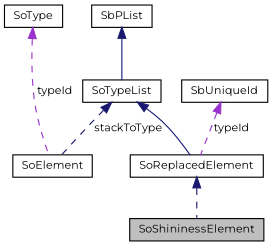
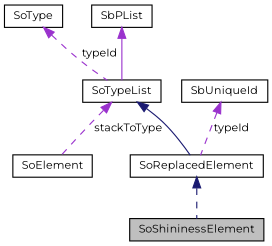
(122, 59) -> (122, 59)
(34, 98) -> (78, 59)
(82, 133) -> (82, 133)
